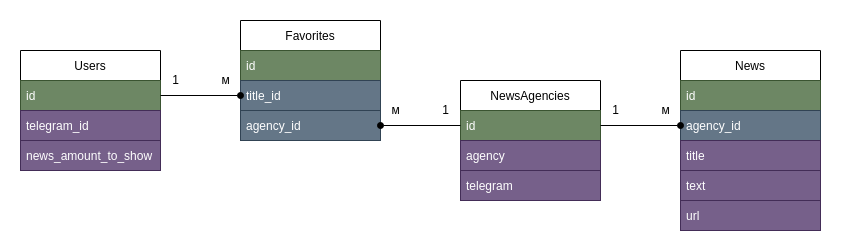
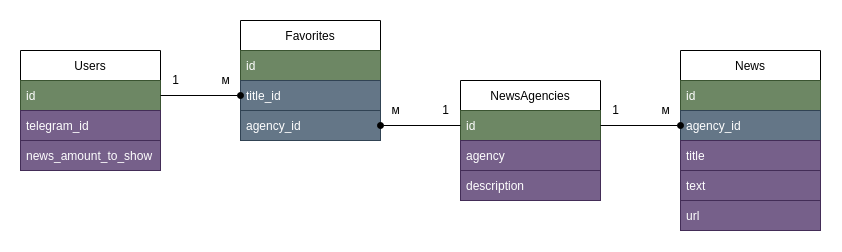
(491, 186) -> (500, 186)
